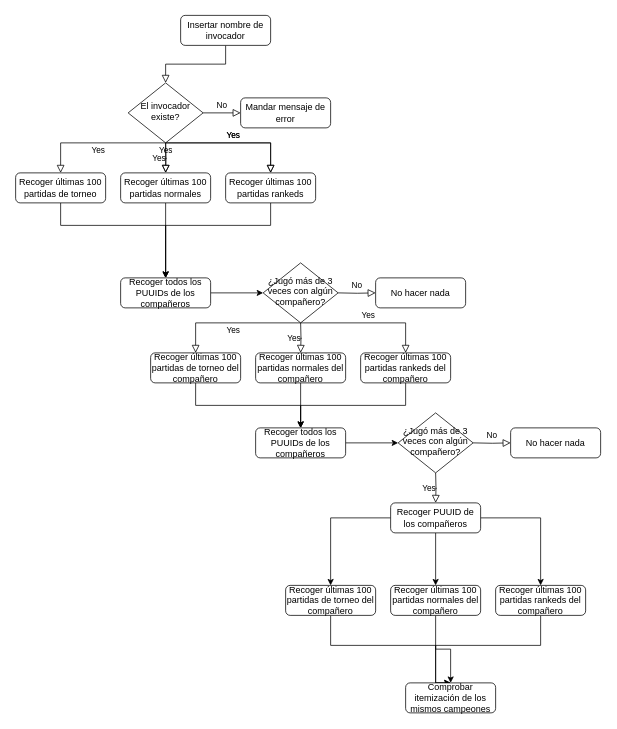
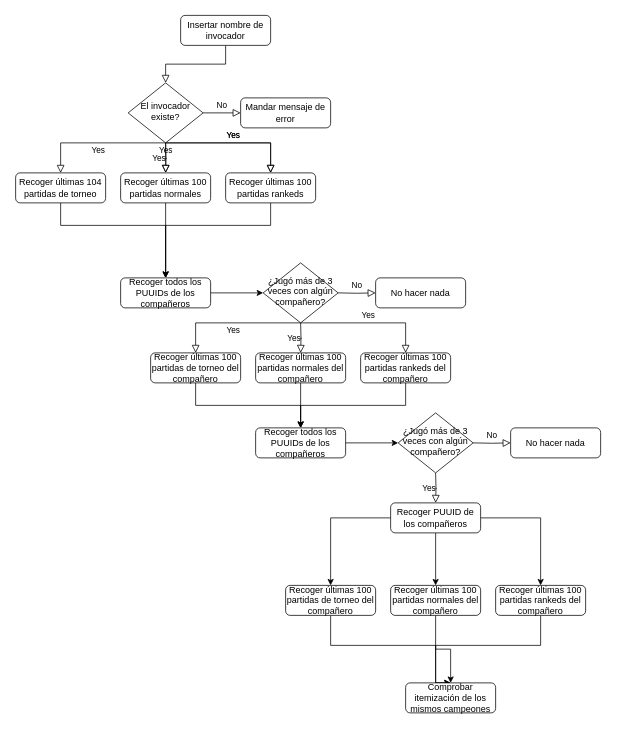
(60, 188) -> (60, 188)
